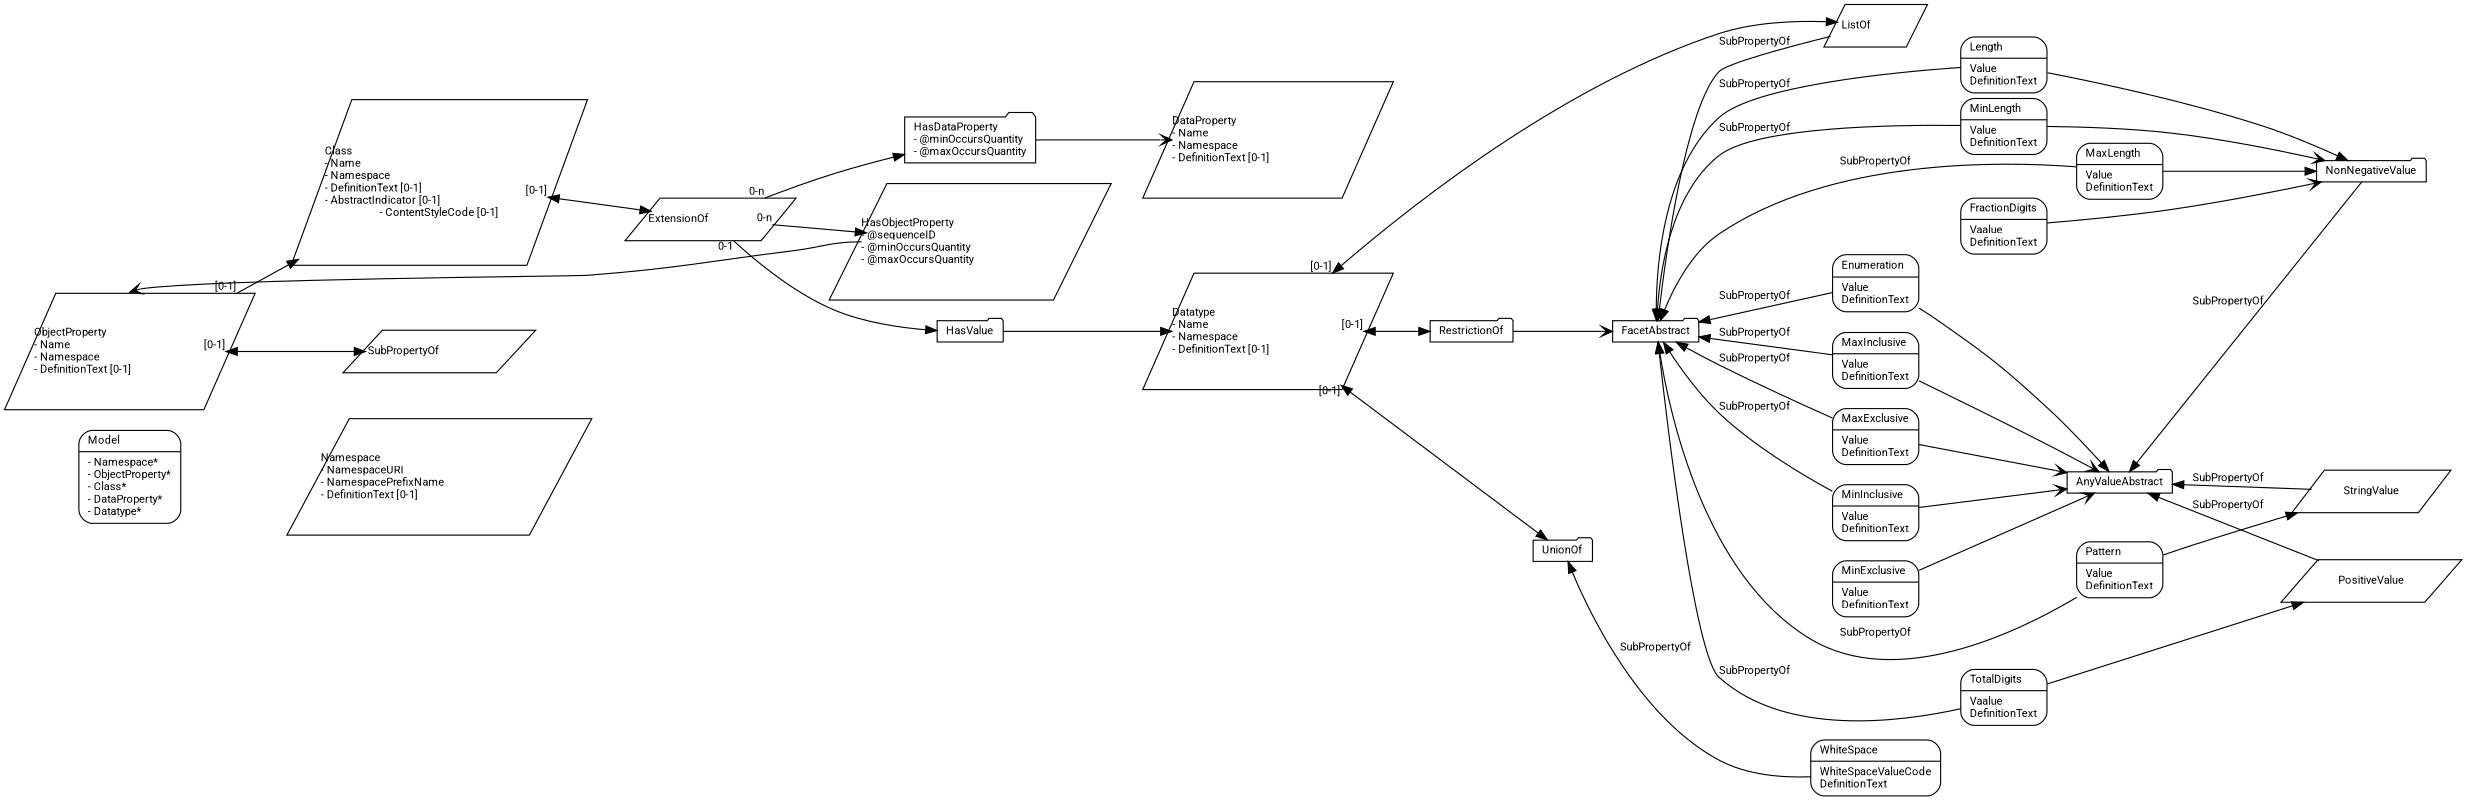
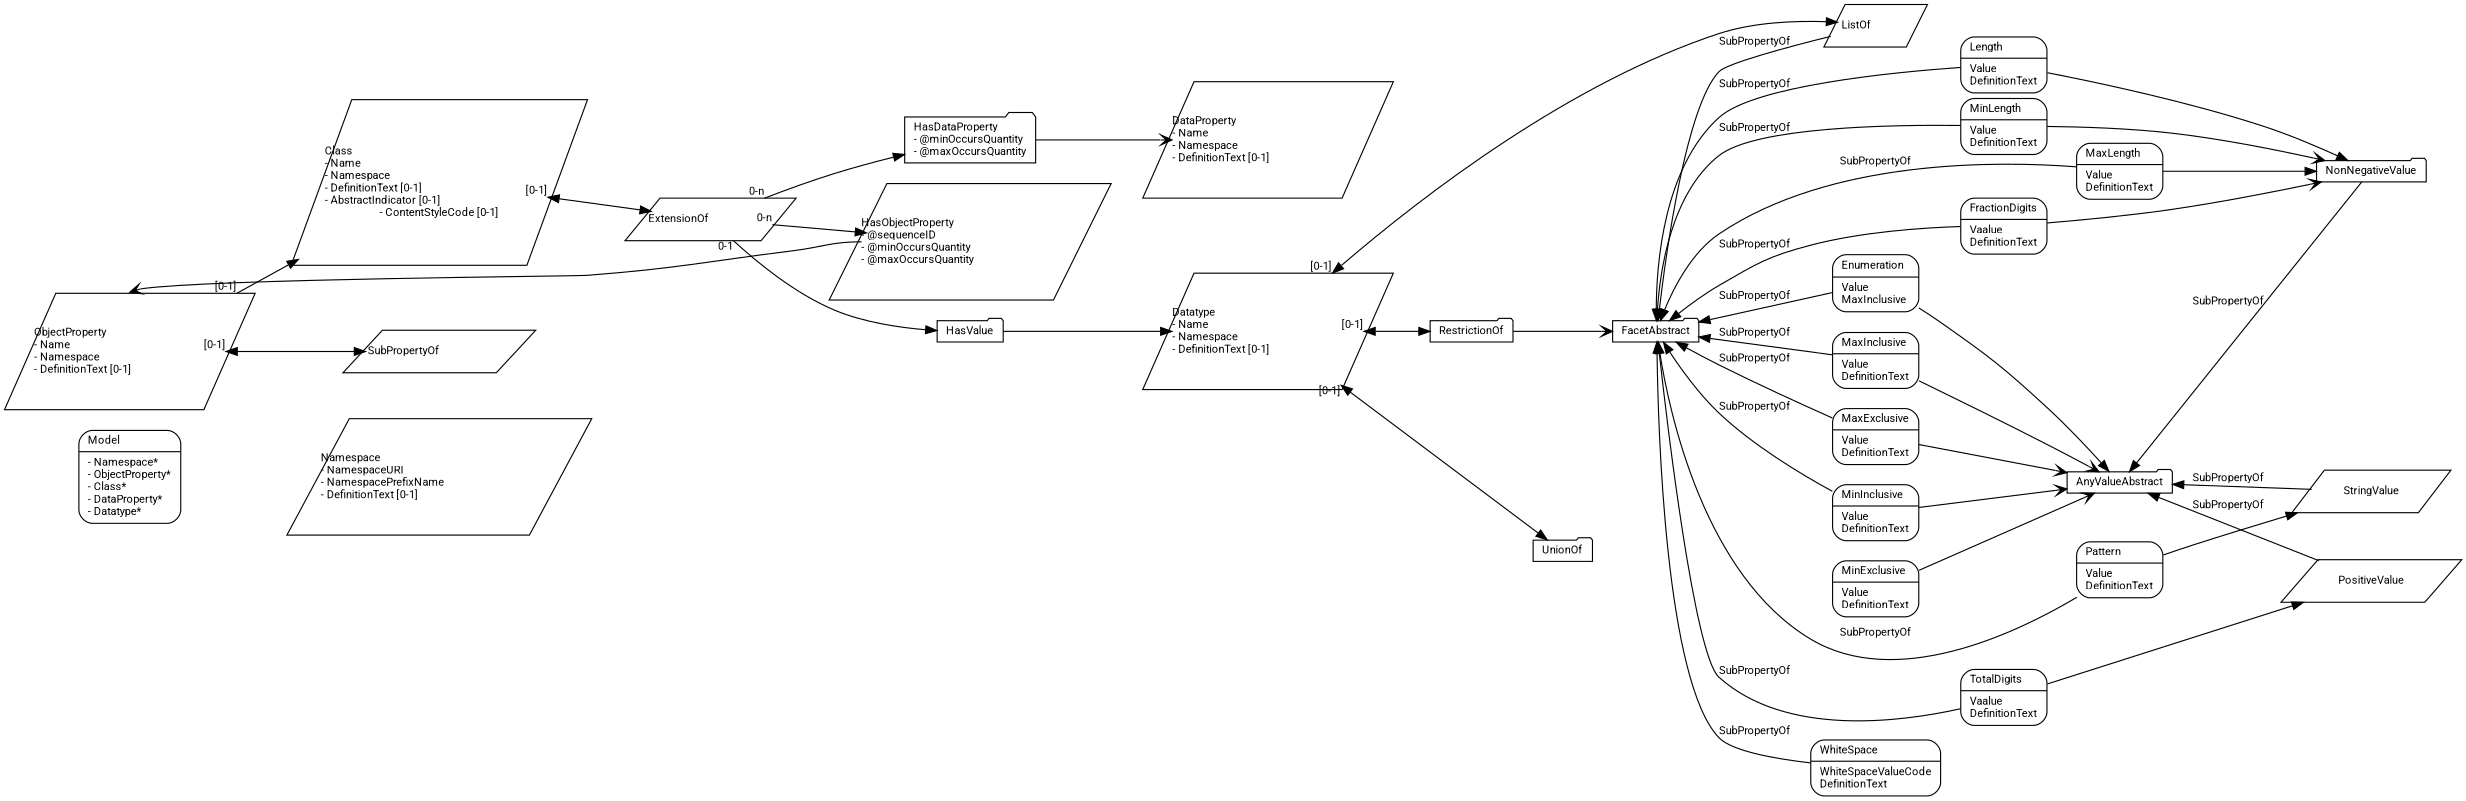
none -> (1811, 245)
(1876, 300) -> (1874, 300)
(1661, 714) -> (1674, 597)
